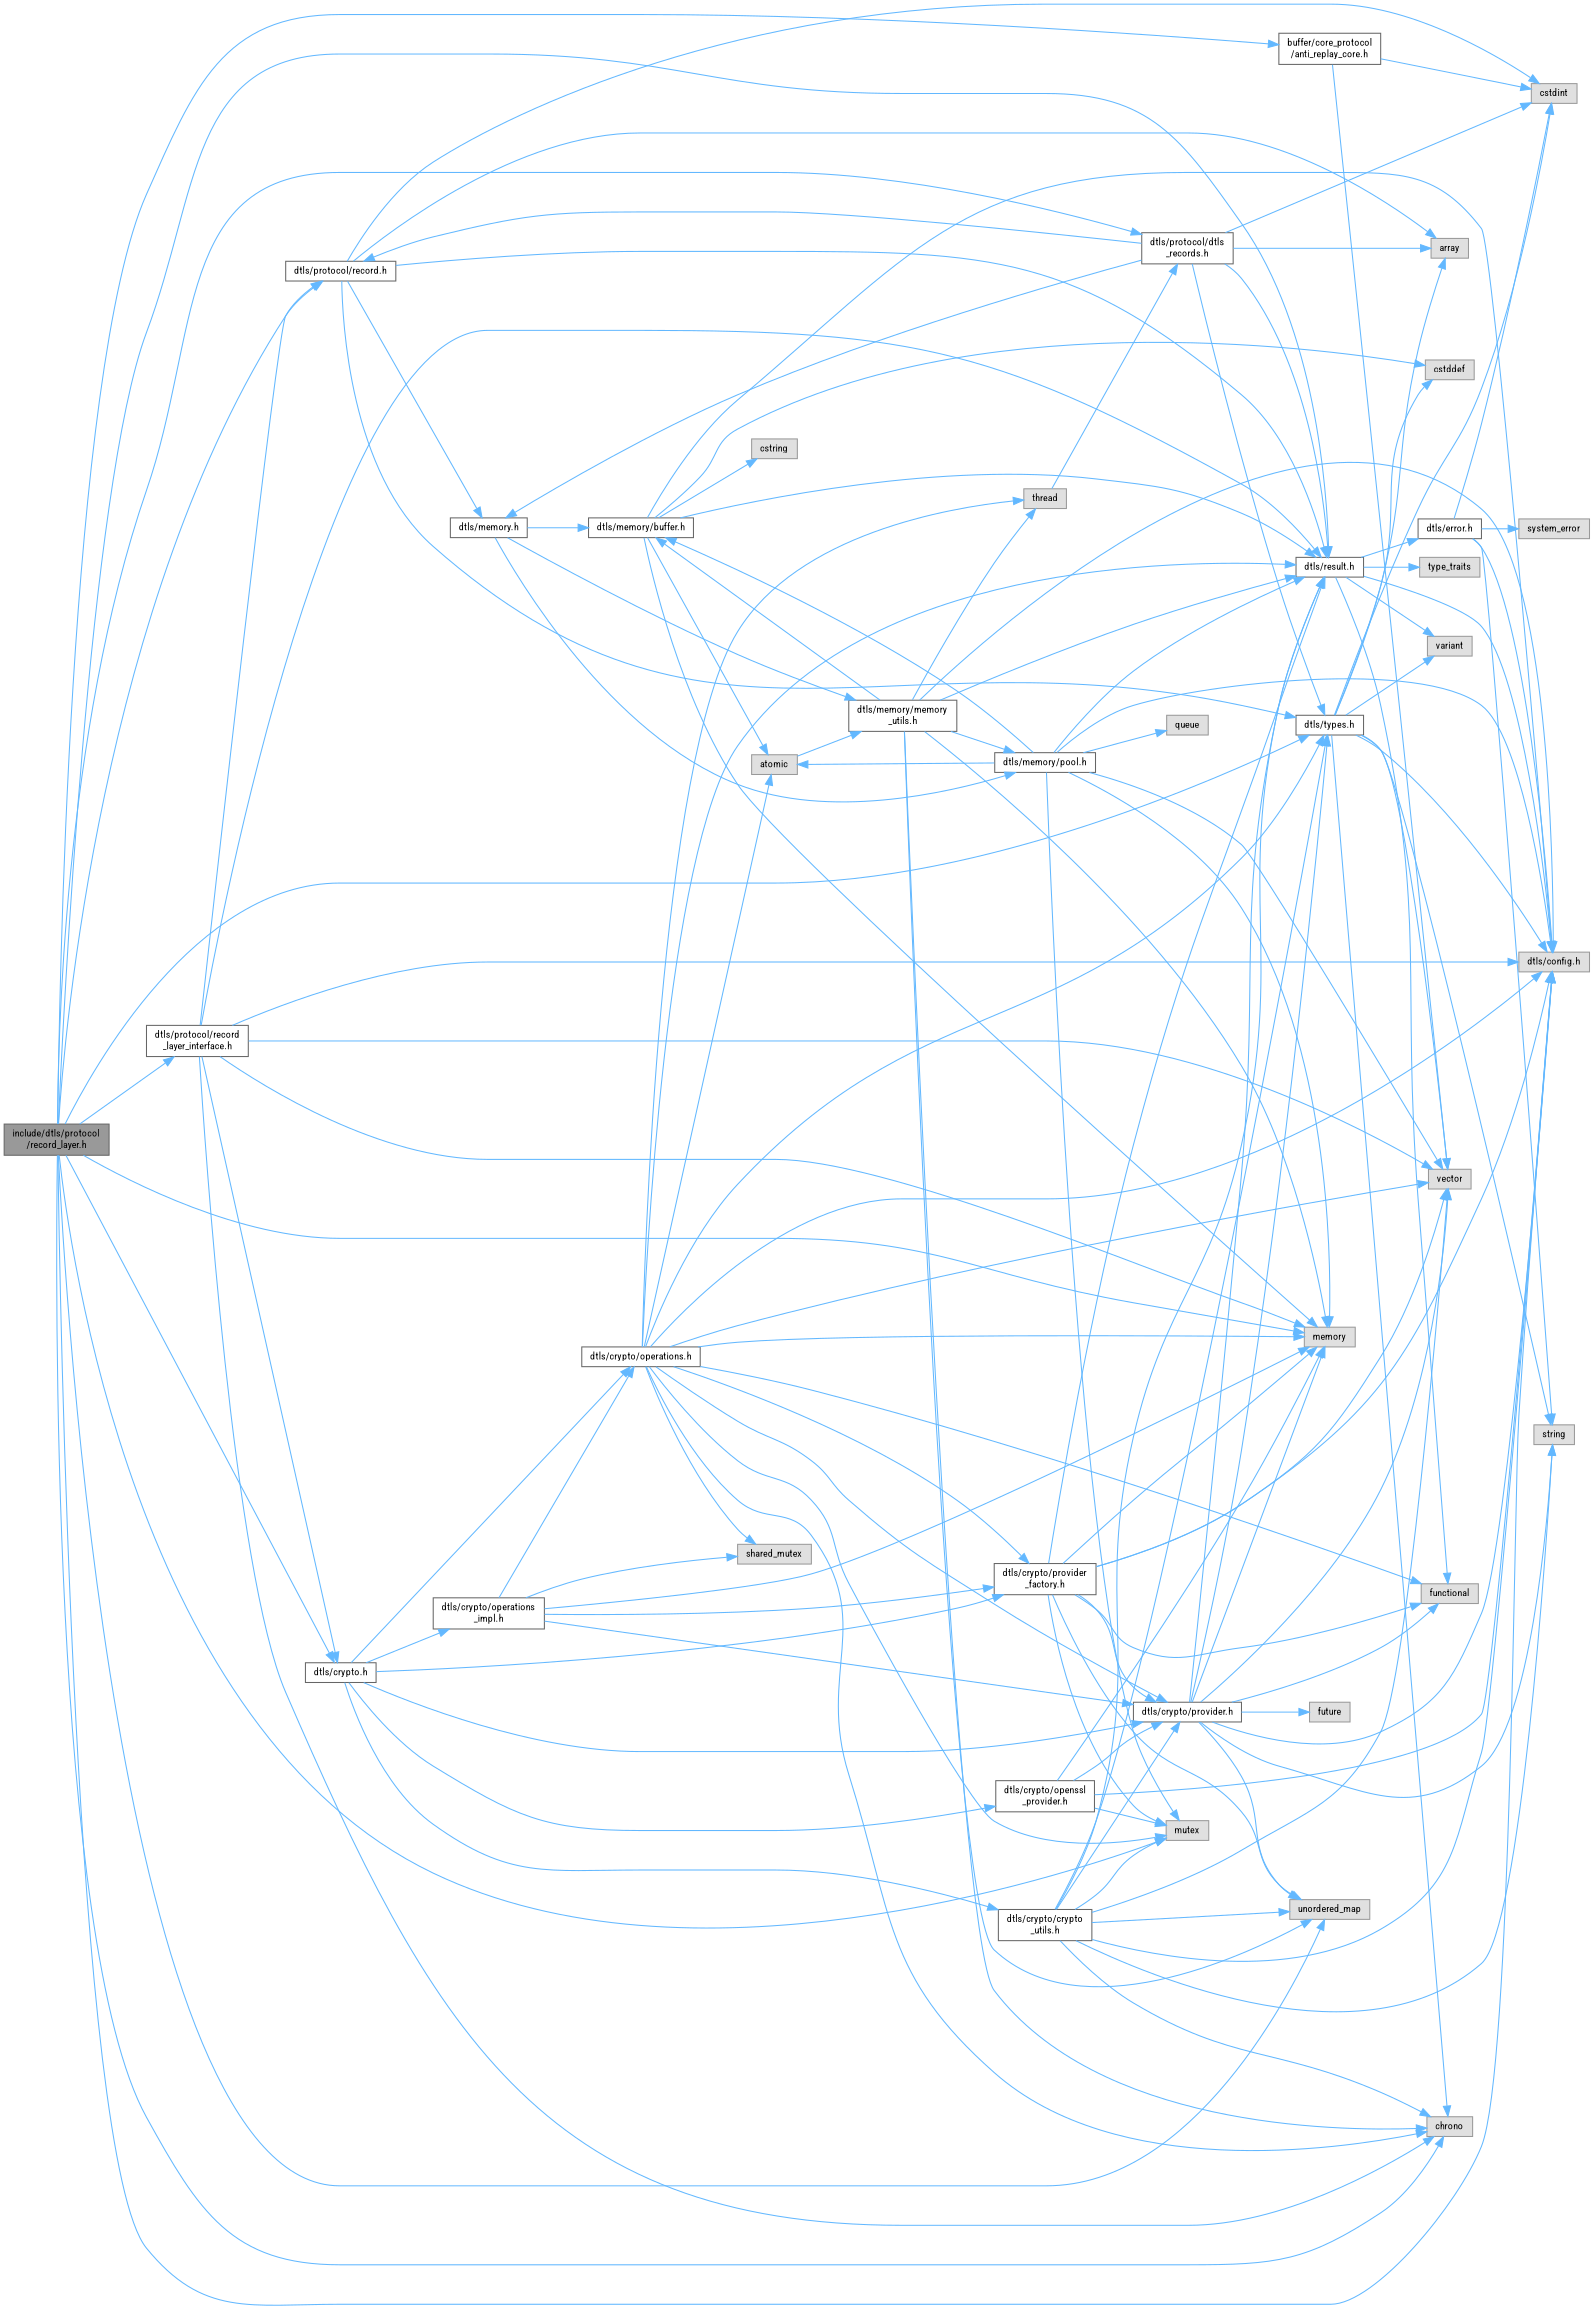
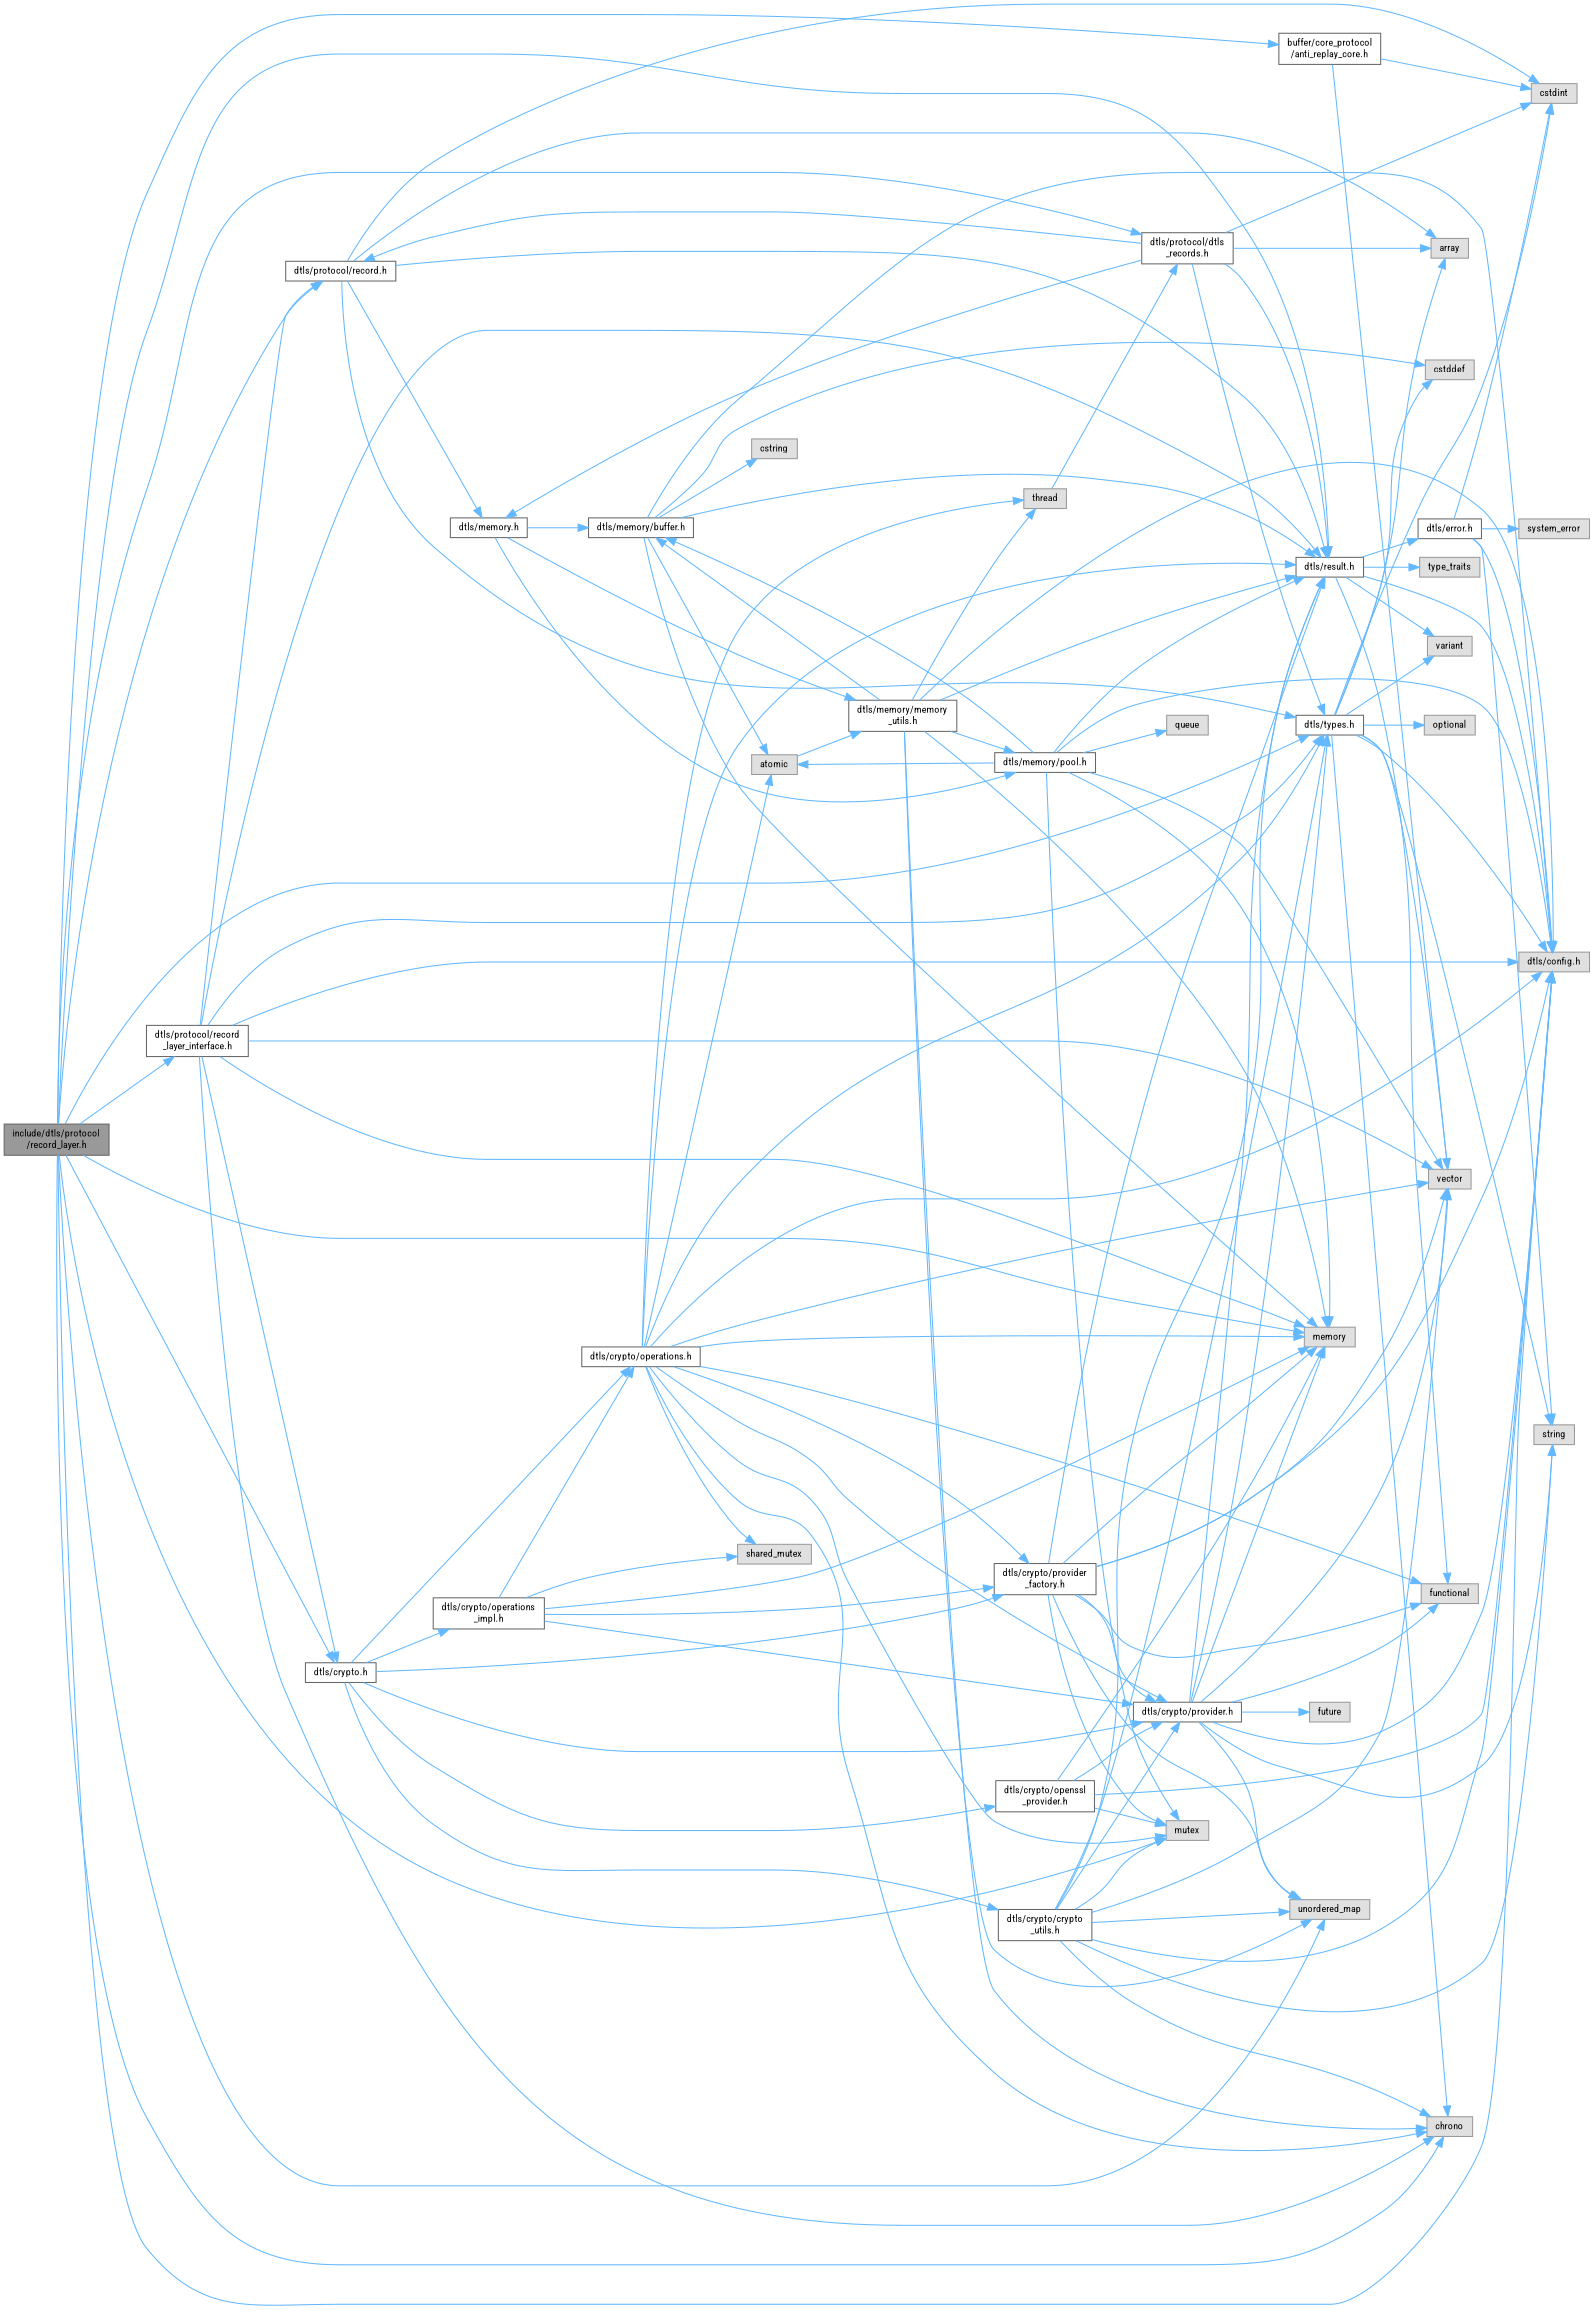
none -> (1450, 725)
none -> (770, 923)
